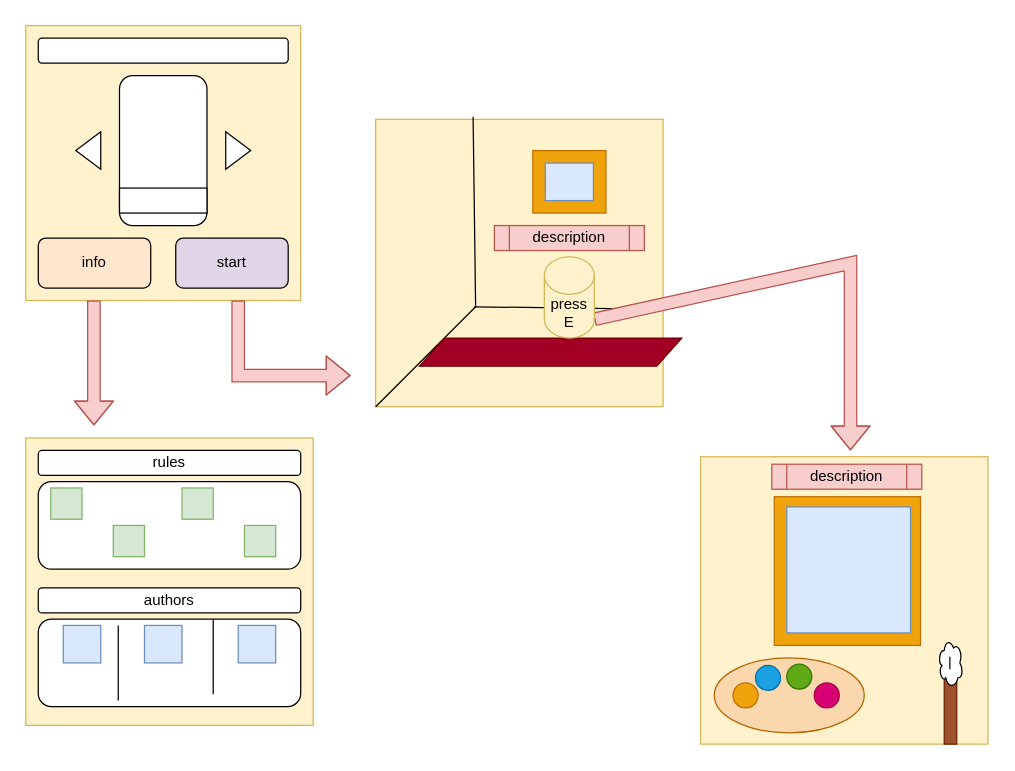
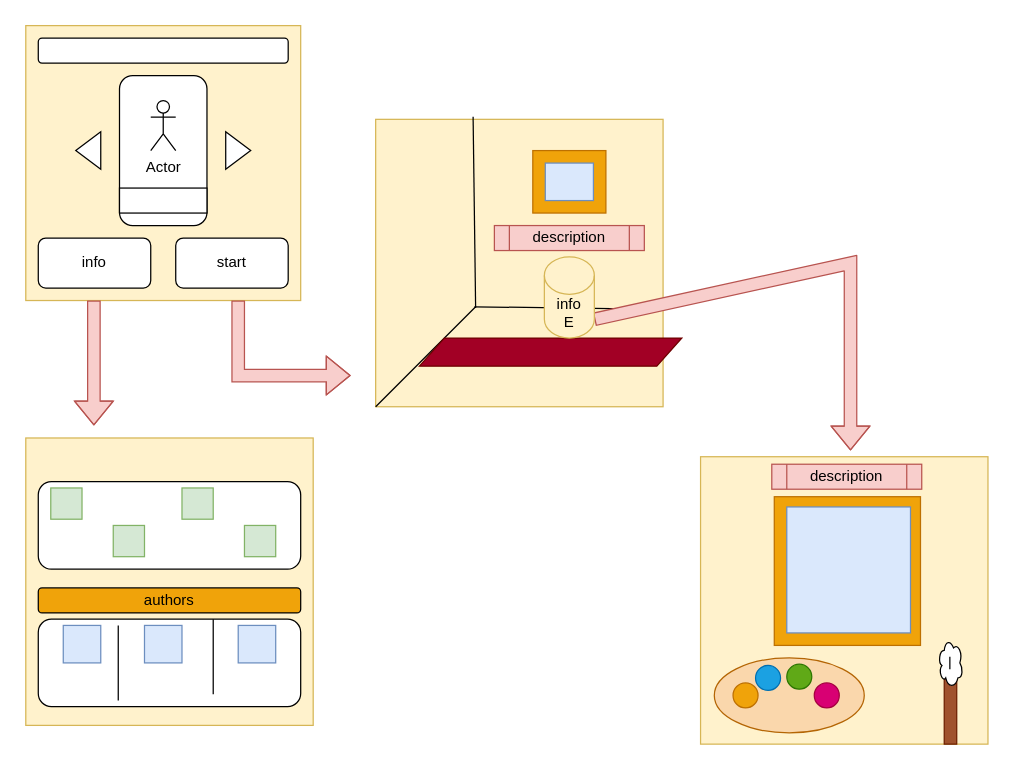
none -> (163, 126)
(94, 263) -> (94, 263)
(232, 263) -> (232, 263)
(569, 313) -> (569, 313)
(169, 463) -> none
(169, 601) -> (169, 601)
